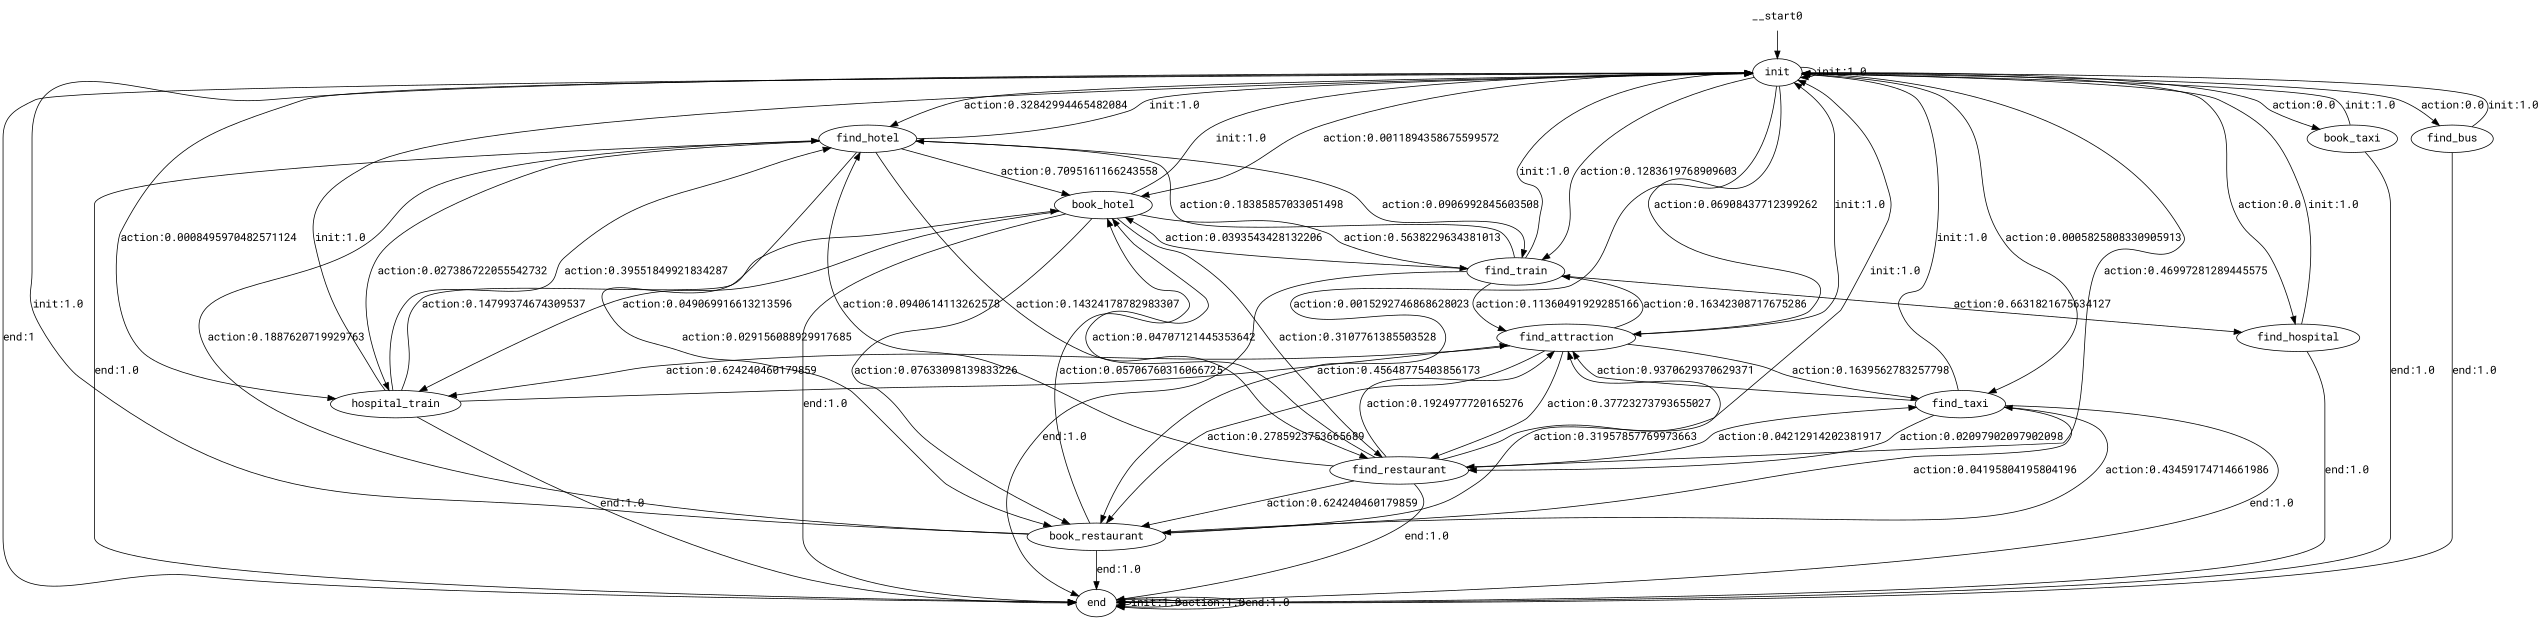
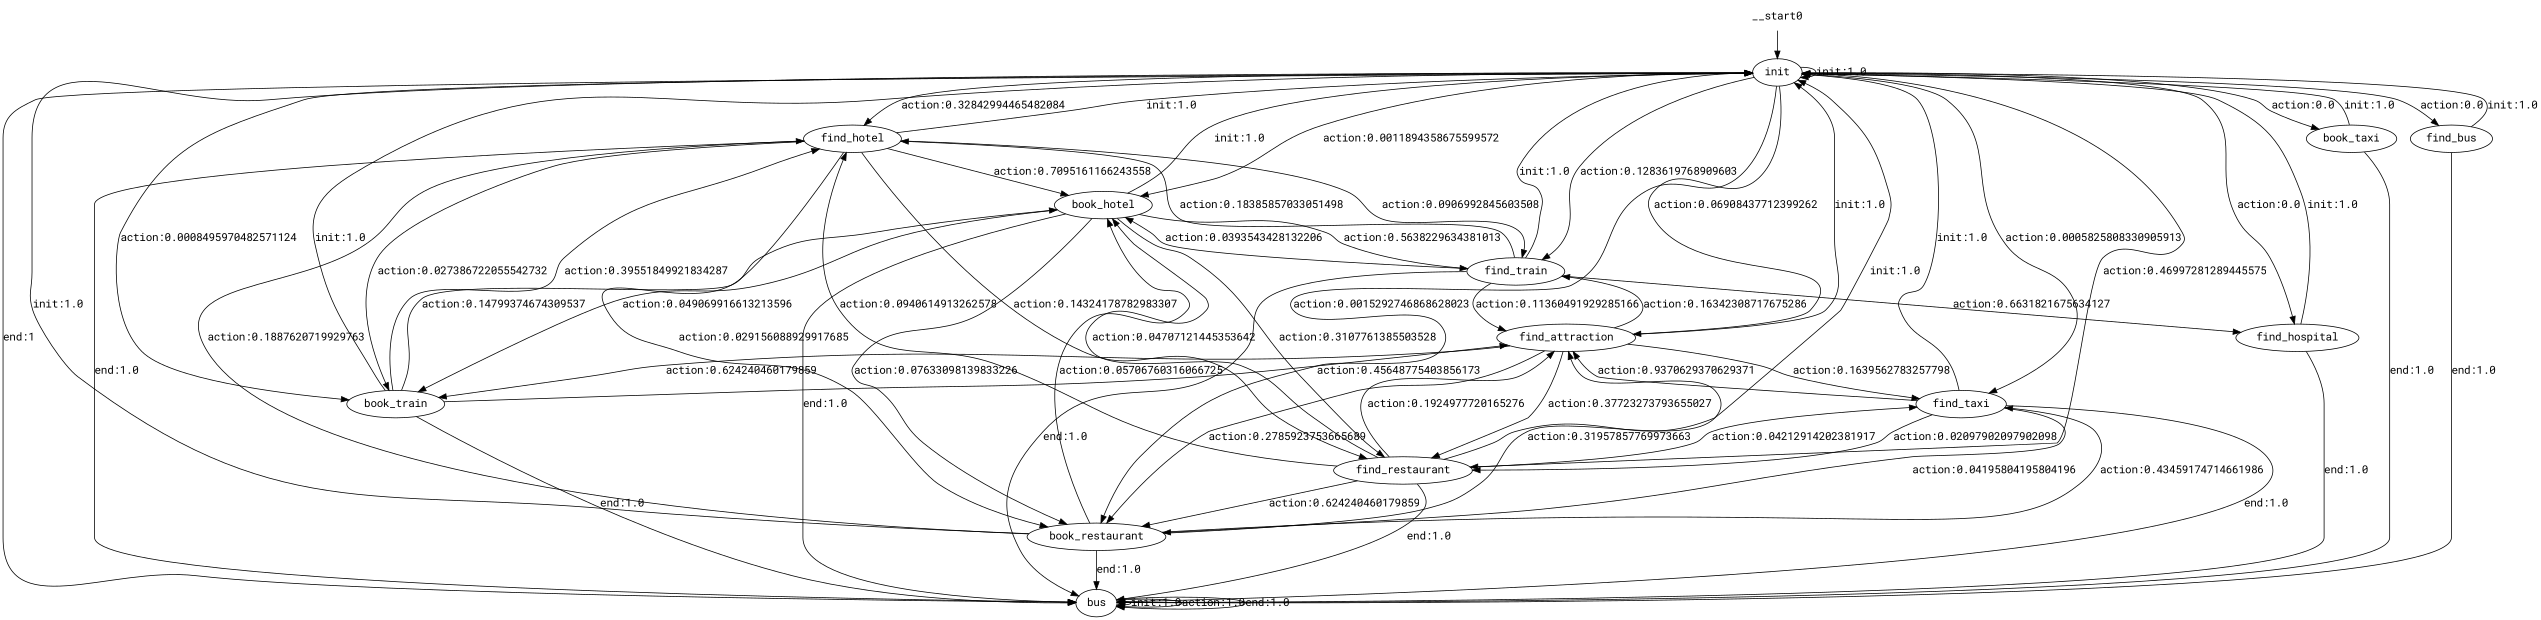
(921, 305) -> (918, 305)
(396, 404) -> (396, 404)
(1096, 603) -> (1096, 603)
